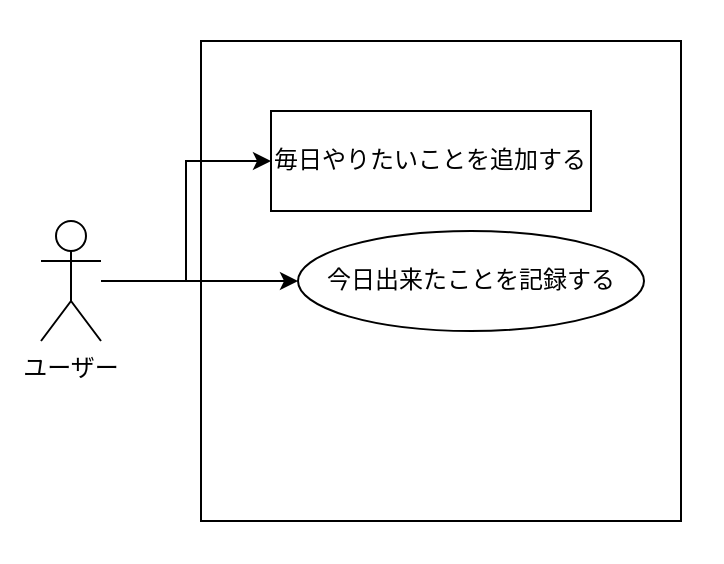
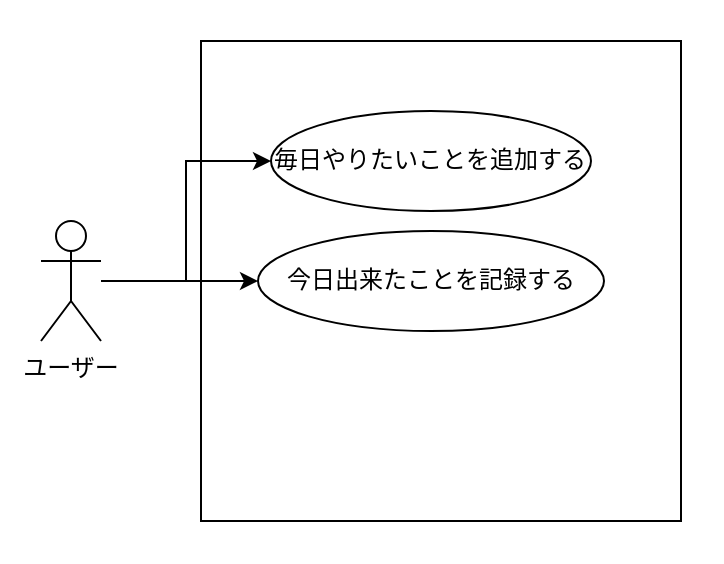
(431, 161) -> (431, 161)
(471, 281) -> (431, 281)
